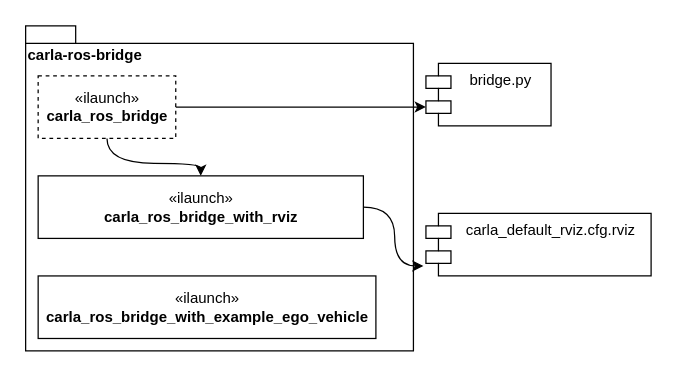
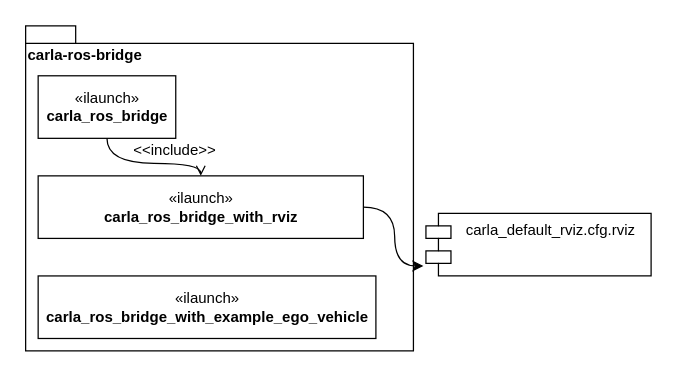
(488, 94) -> none
(107, 107) -> (107, 107)
(297, 107) -> none
none -> (174, 151)
(186, 164) -> (187, 165)
